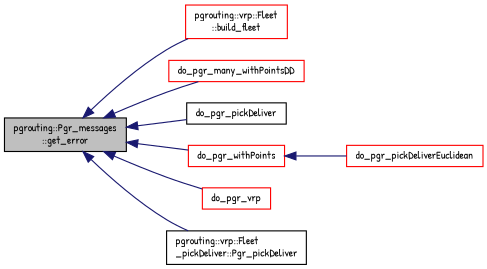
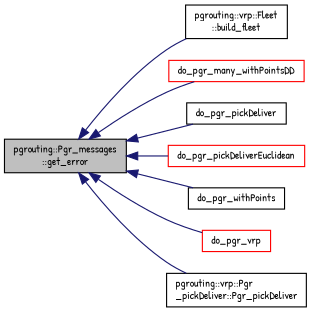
(236, 22) -> (236, 22)
(236, 156) -> (236, 198)
(321, 156) -> (153, 156)
(236, 248) -> (236, 290)
